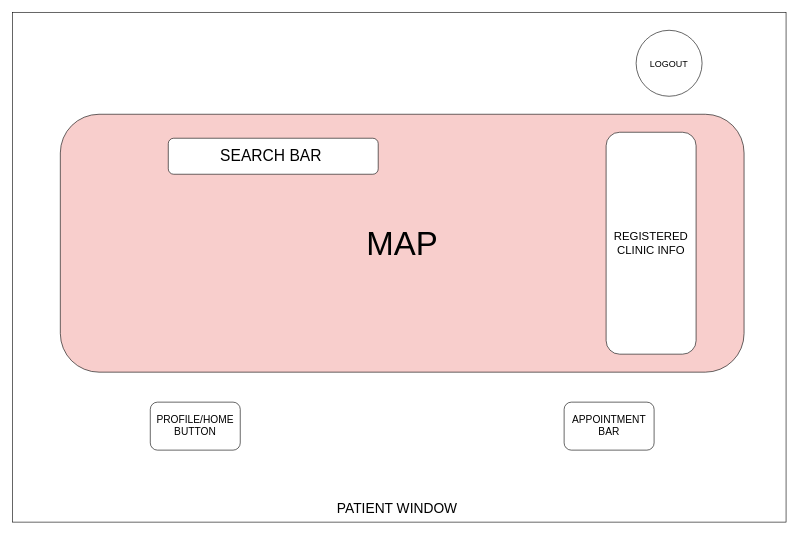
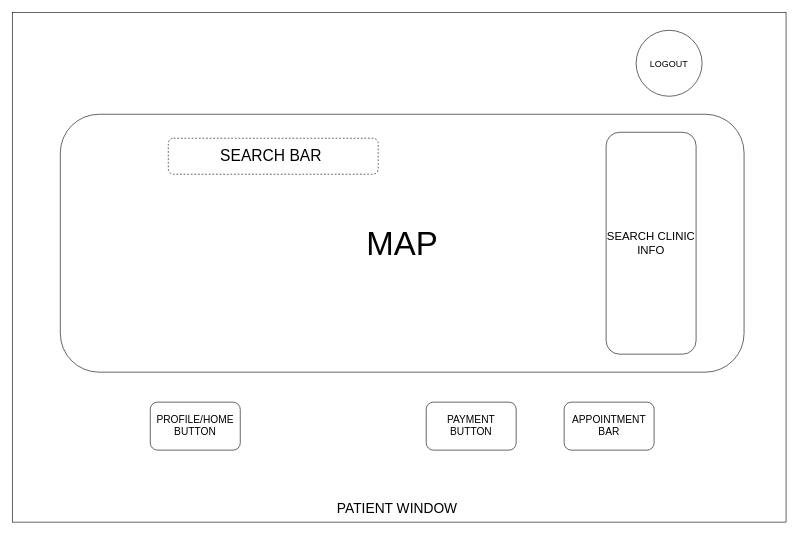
(273, 156) -> (273, 156)
(402, 243) -> (402, 243)
(651, 243) -> (651, 243)
none -> (471, 426)
